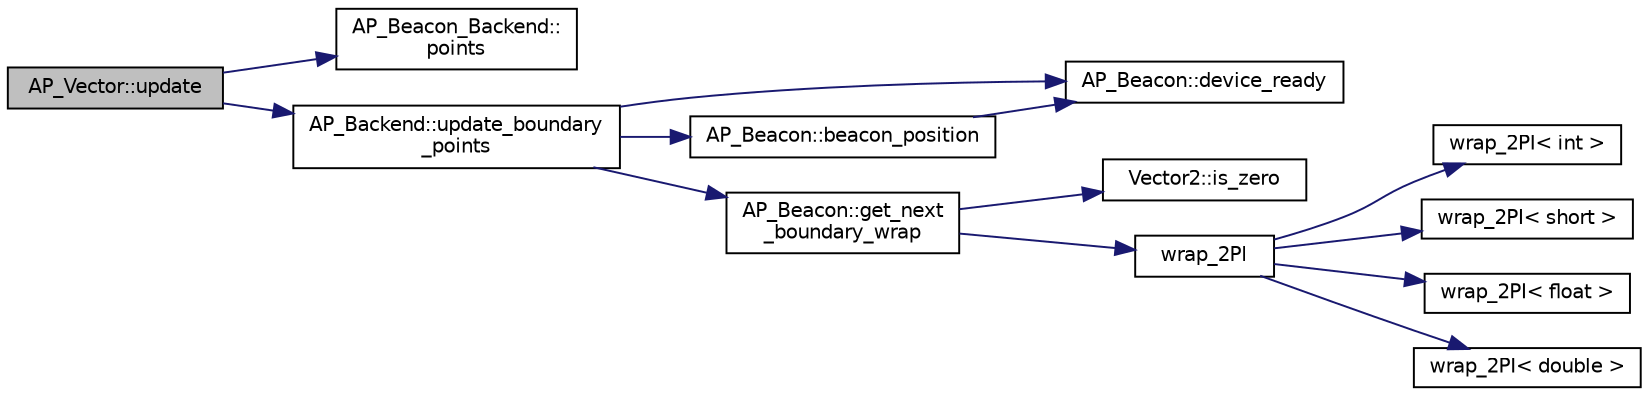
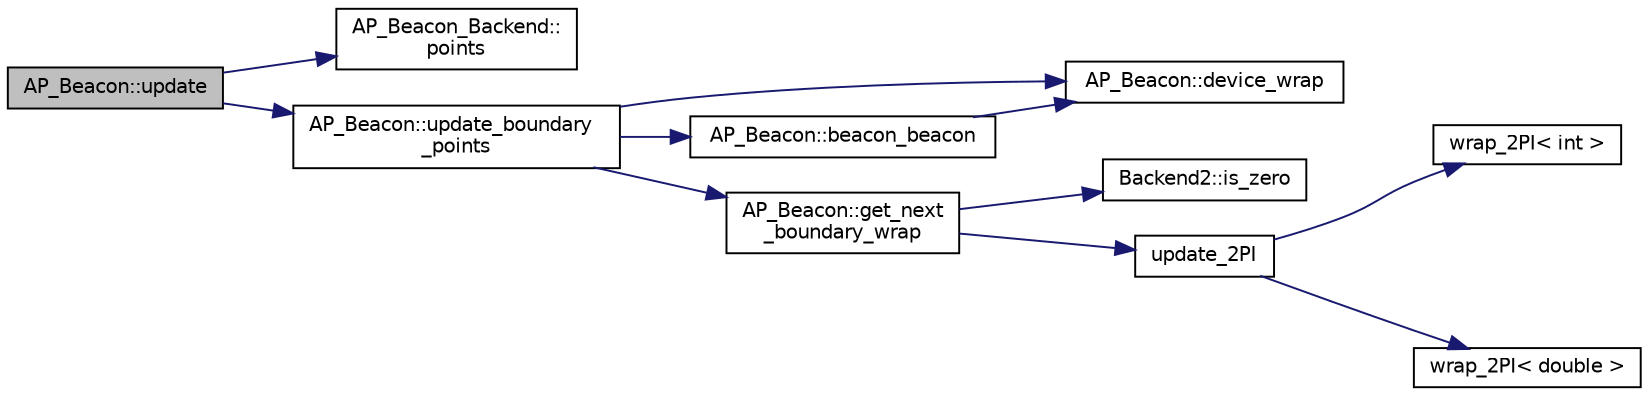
(1205, 82) -> (1205, 82)
(115, 88) -> (115, 88)
(457, 137) -> (457, 137)
(843, 137) -> (843, 137)
(1205, 180) -> (1205, 180)
(1527, 219) -> none
(1205, 256) -> (1205, 256)
(1527, 293) -> none
